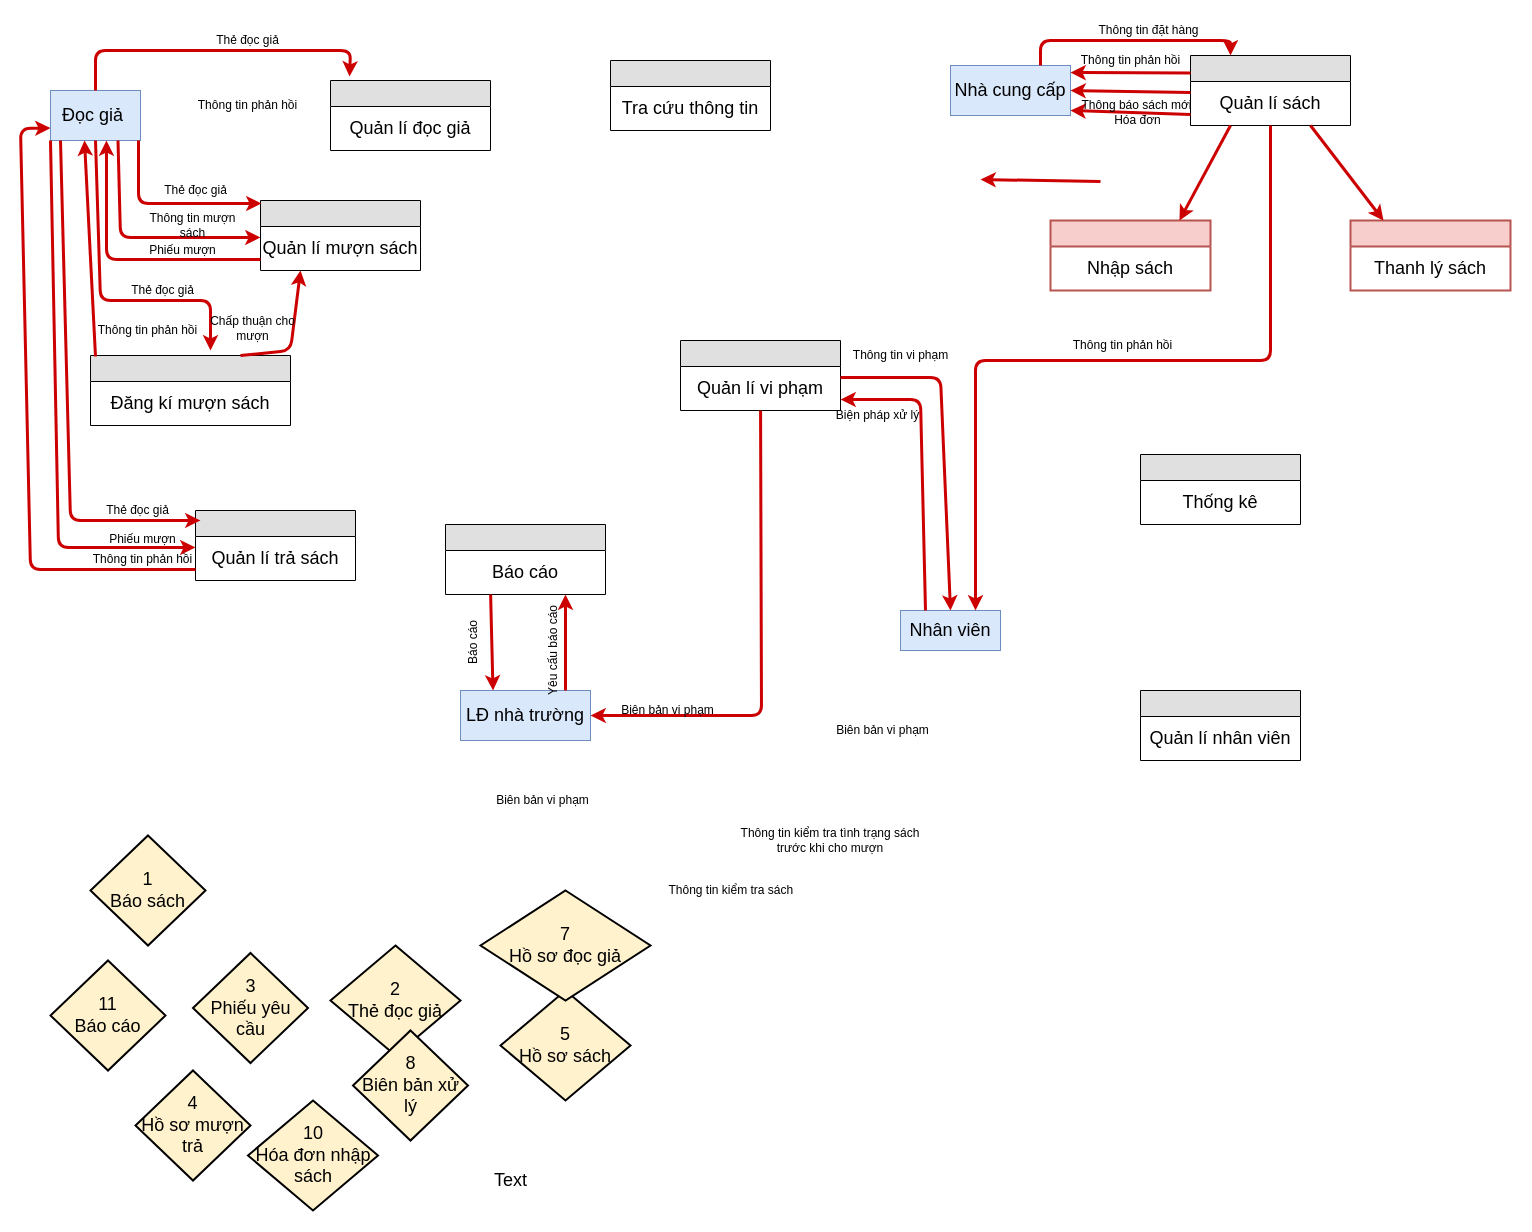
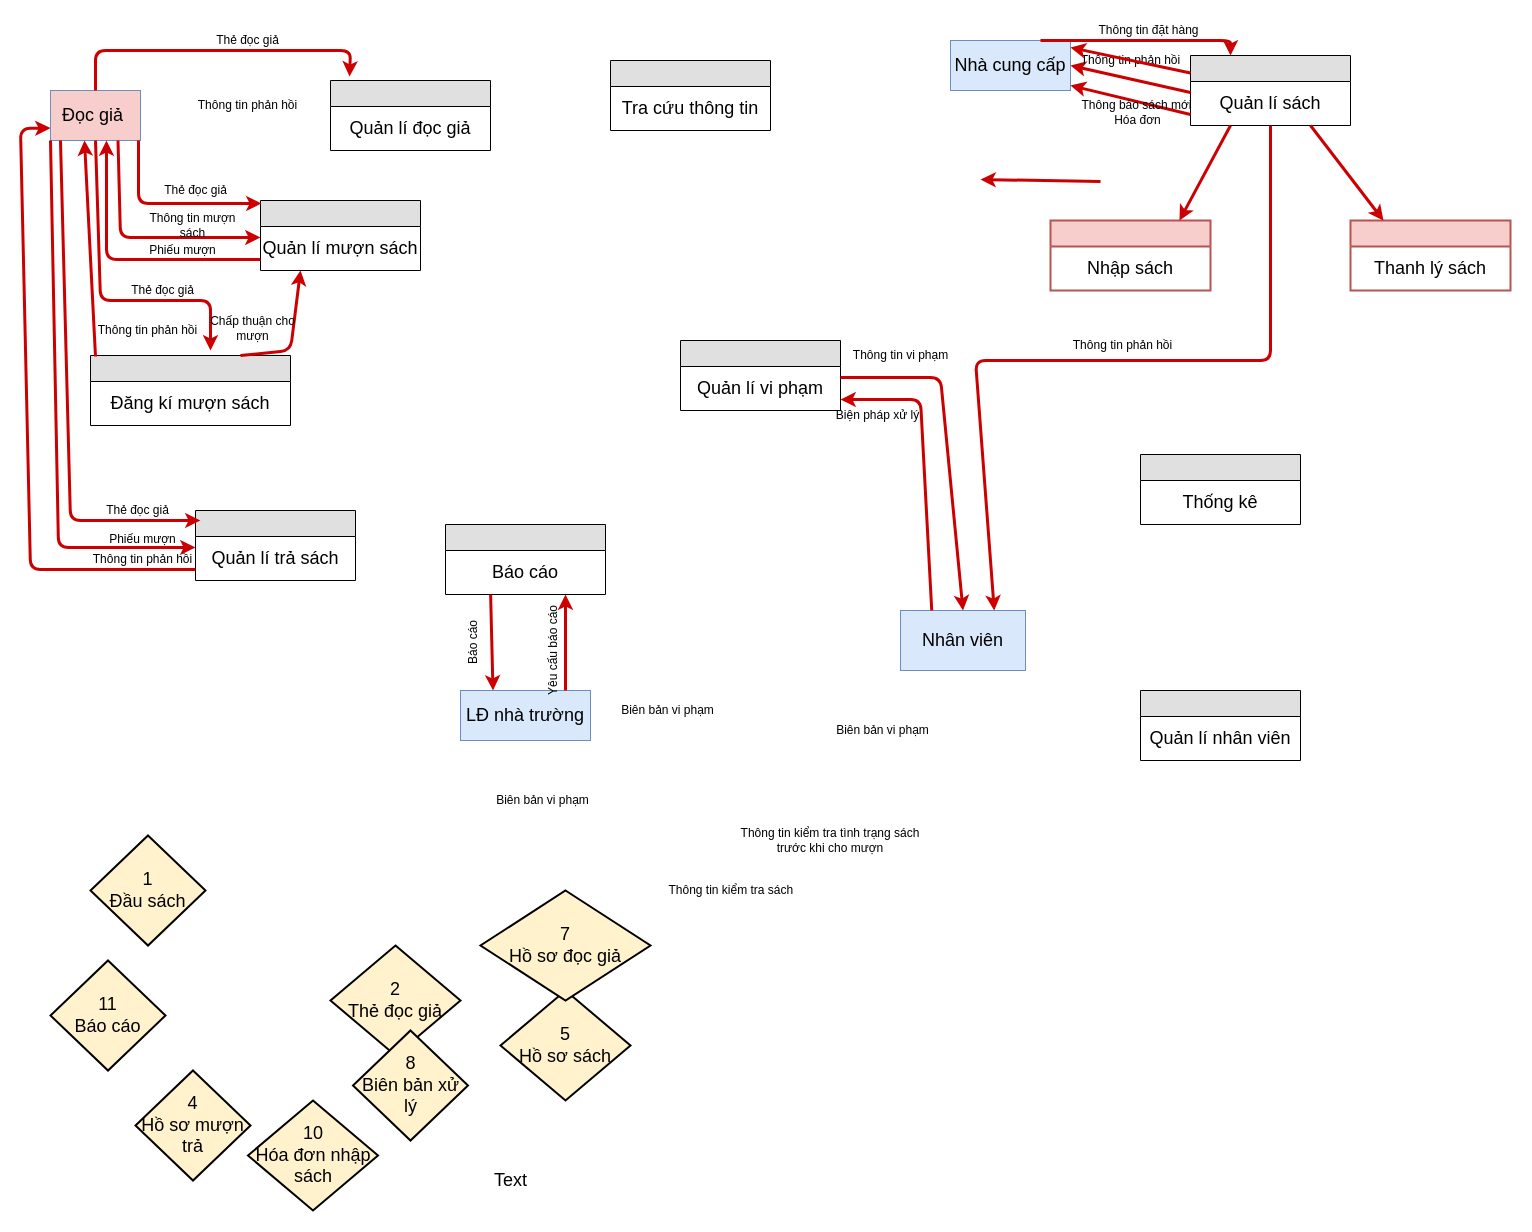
(1011, 91) -> (1011, 66)
(96, 116) -> (96, 116)
(951, 631) -> (963, 641)
(761, 638) -> none
(148, 891) -> (148, 891)
(251, 1008) -> none
